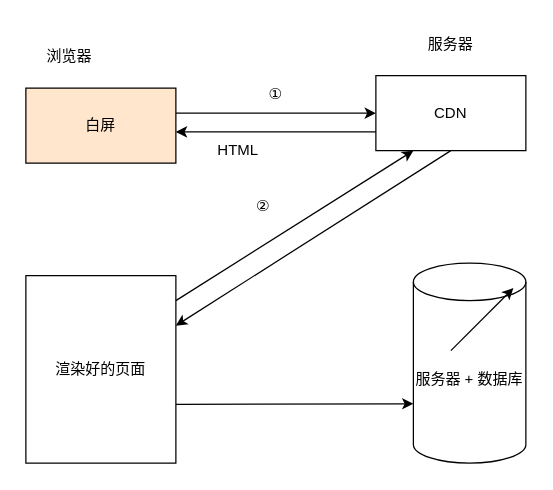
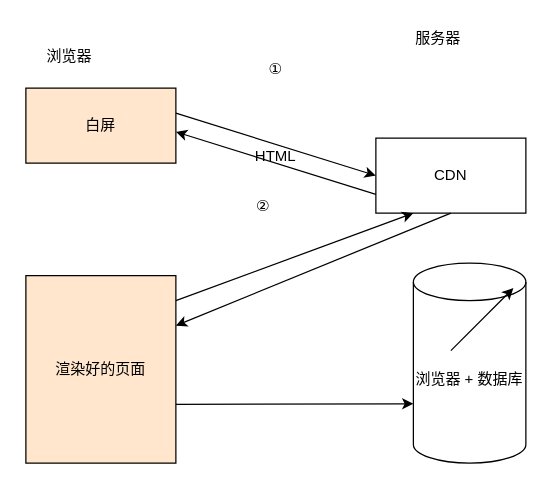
(451, 44) -> (438, 38)
(276, 94) -> (276, 69)
(451, 113) -> (451, 176)
(238, 151) -> (276, 157)
(101, 369) -> (101, 369)
(469, 379) -> (469, 379)
